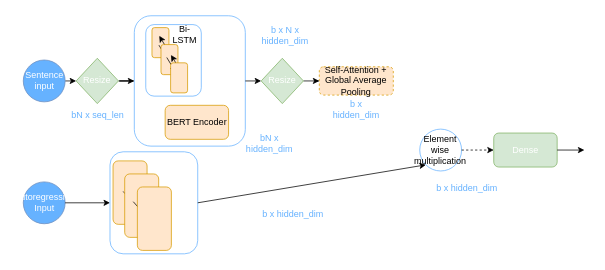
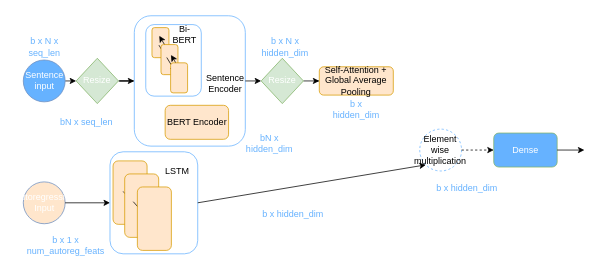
(185, 34) -> (185, 34)
(285, 36) -> (285, 47)
none -> (44, 47)
(356, 81) -> (356, 81)
none -> (225, 84)
(97, 115) -> (86, 122)
(441, 150) -> (441, 150)
(526, 150) -> (526, 150)
none -> (178, 172)
(44, 203) -> (44, 203)
none -> (66, 245)
